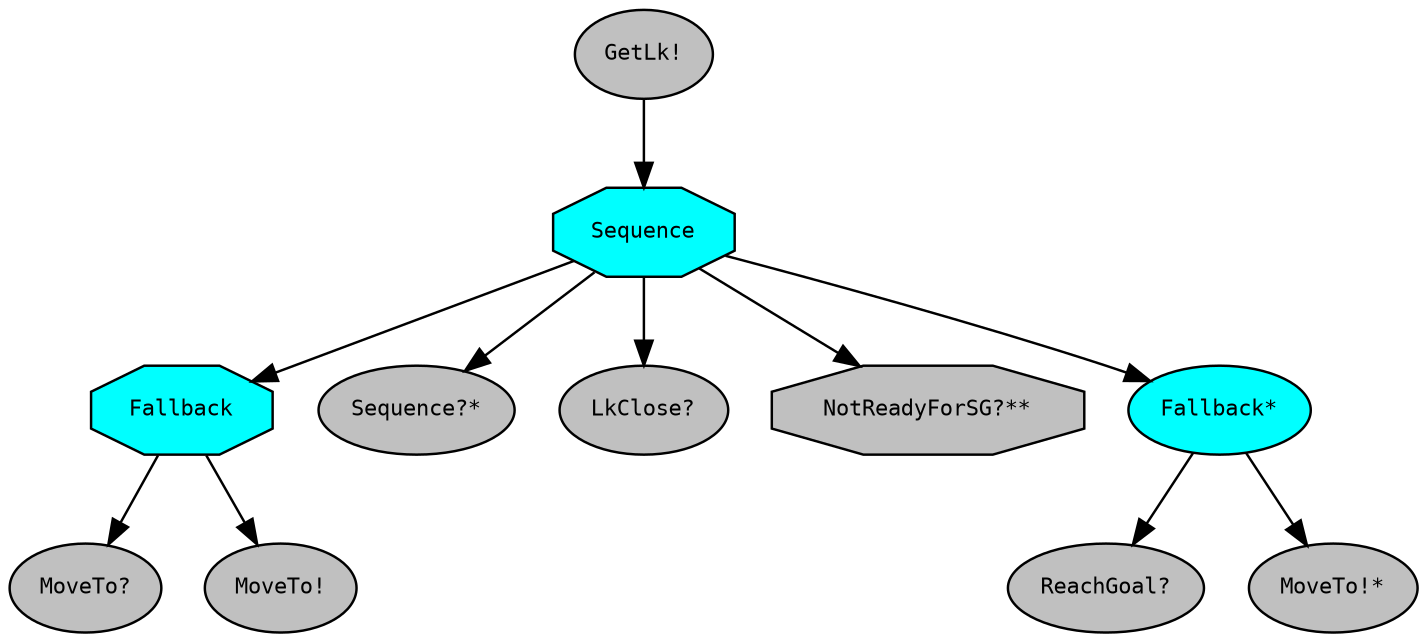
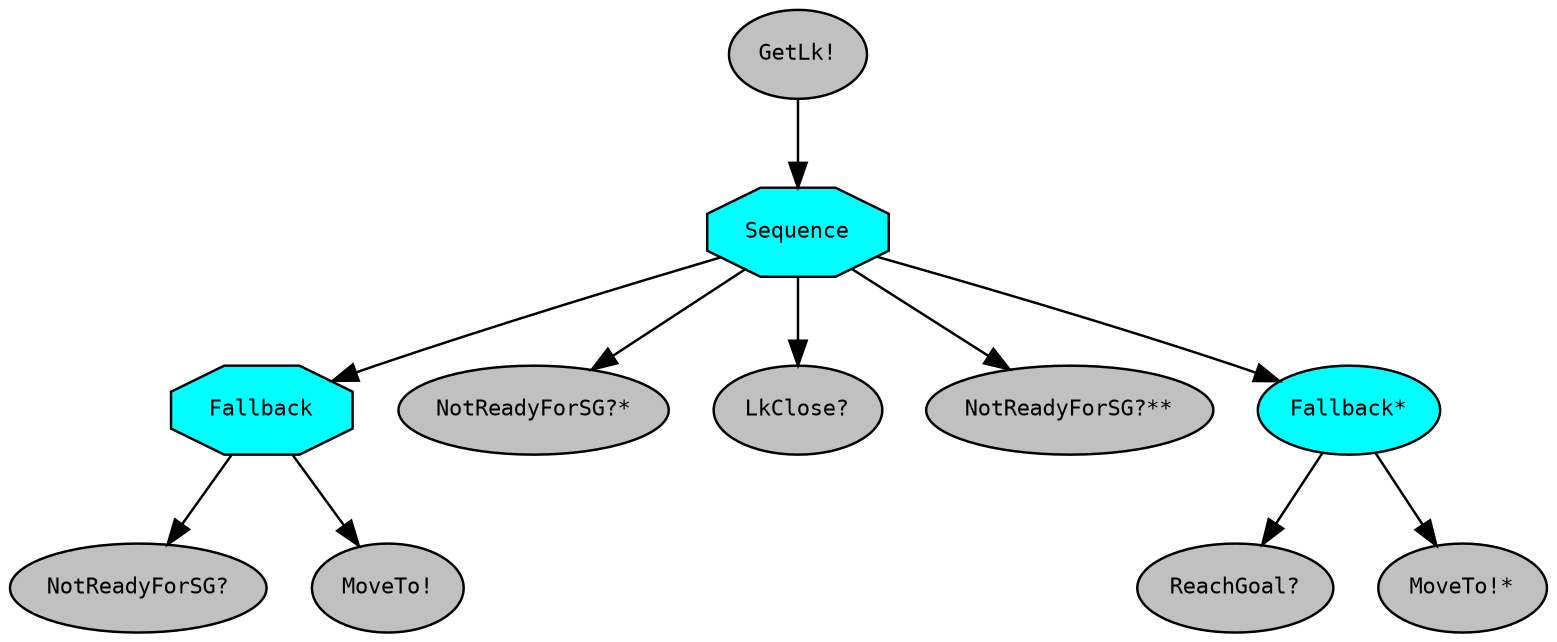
(417, 410) -> (534, 410)
(928, 410) -> (1070, 410)
(85, 588) -> (138, 588)
